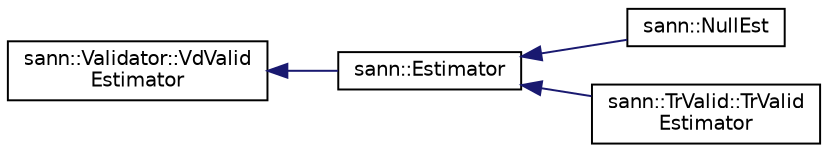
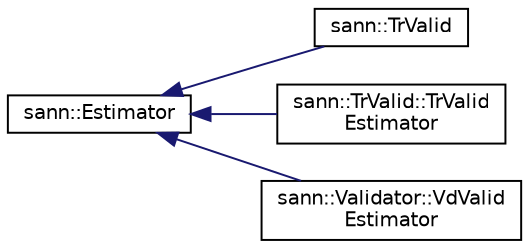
(706, 28) -> (391, 28)
(313, 71) -> (239, 160)
